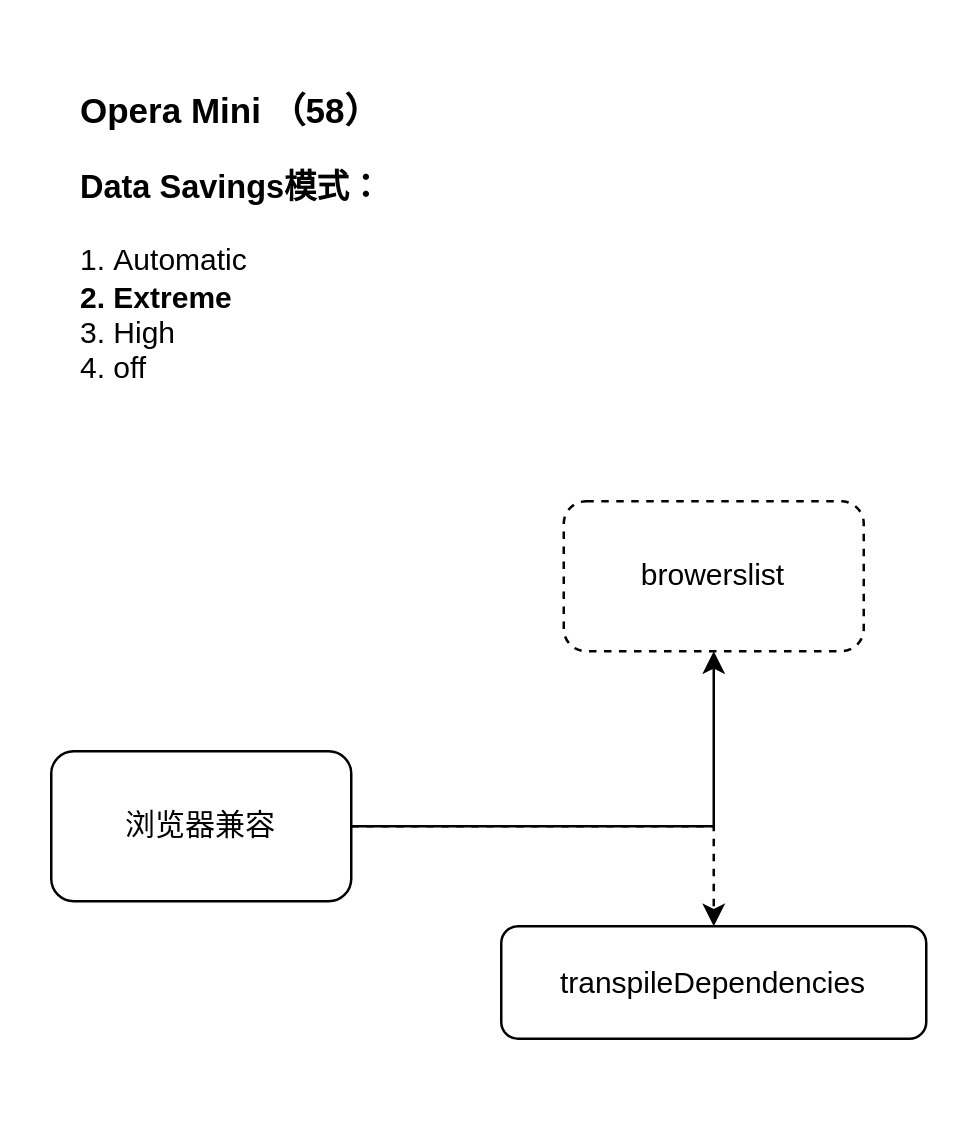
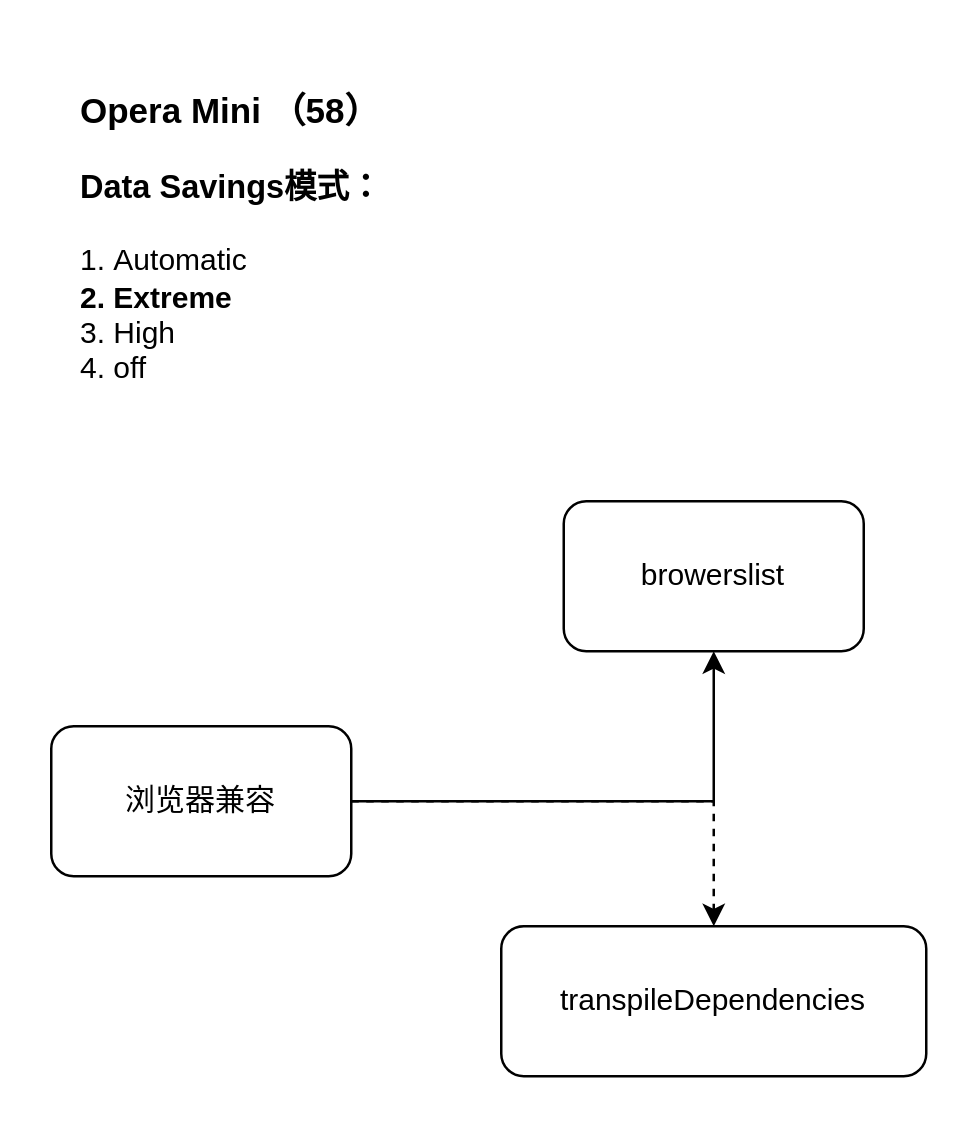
(714, 576) -> (714, 576)
(201, 826) -> (201, 801)
(714, 983) -> (714, 1001)
